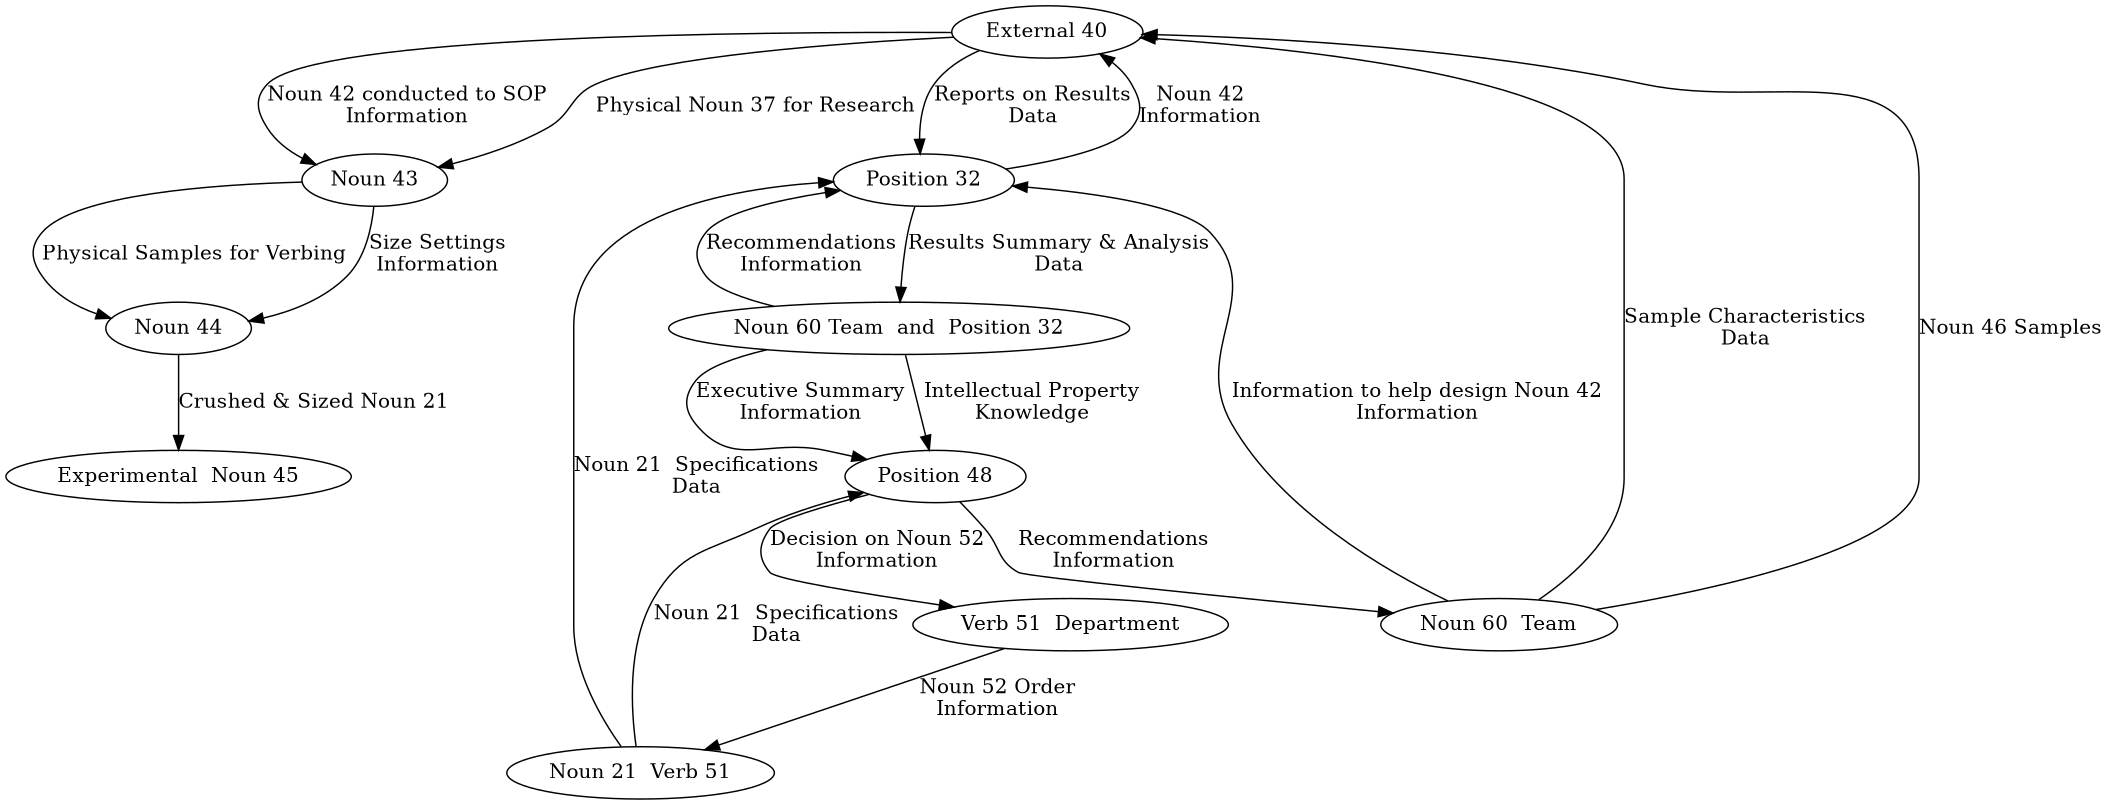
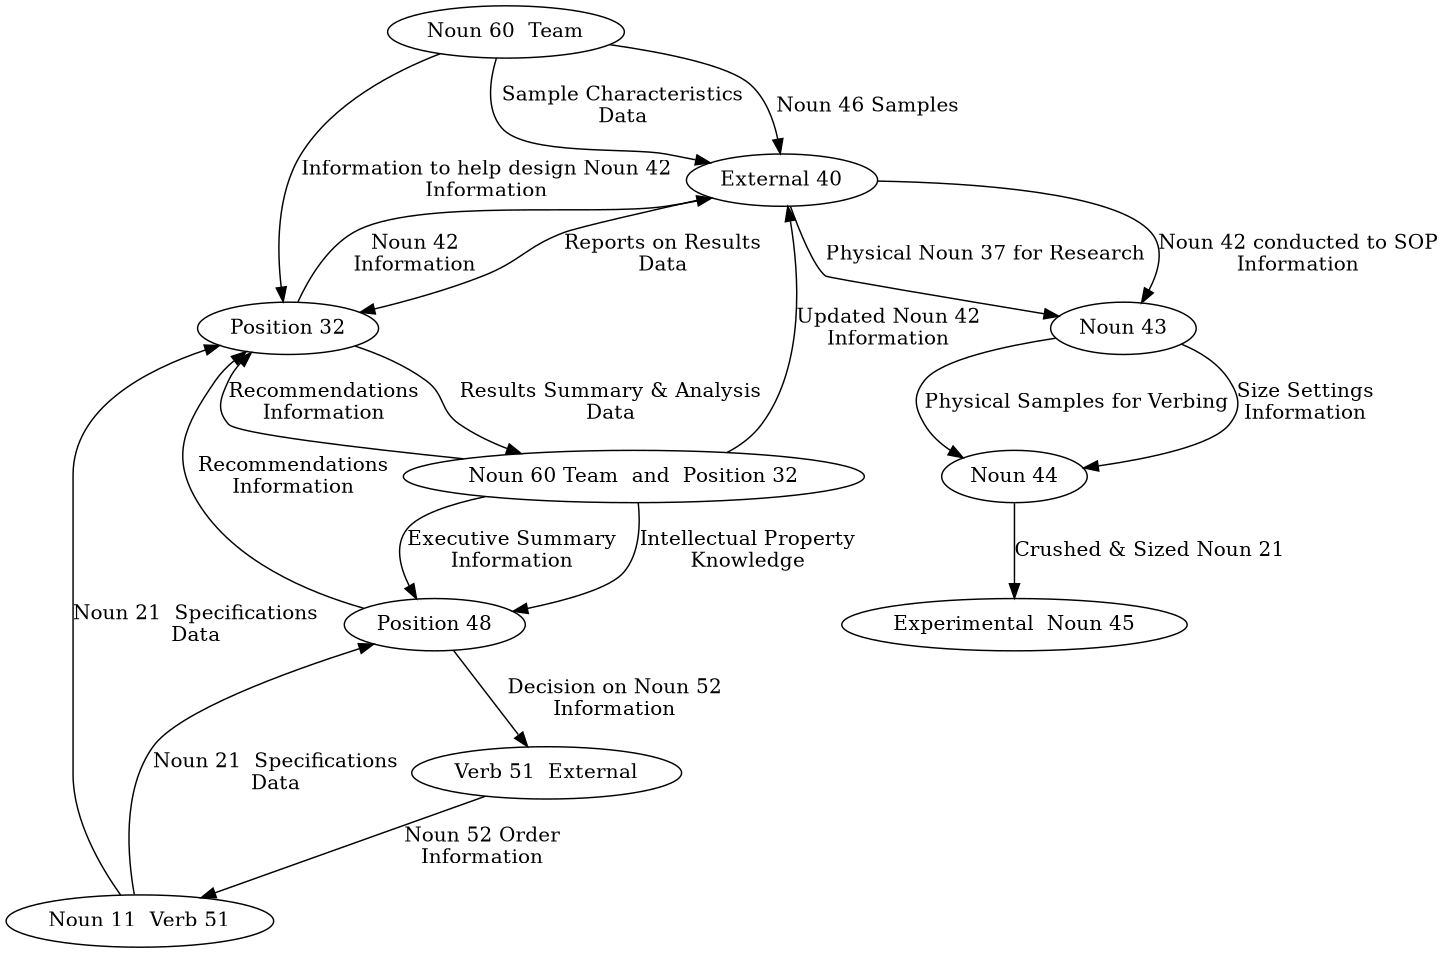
none -> (792, 348)
(1152, 589) -> (210, 519)
(1071, 625) -> (547, 773)
(641, 773) -> (140, 921)
